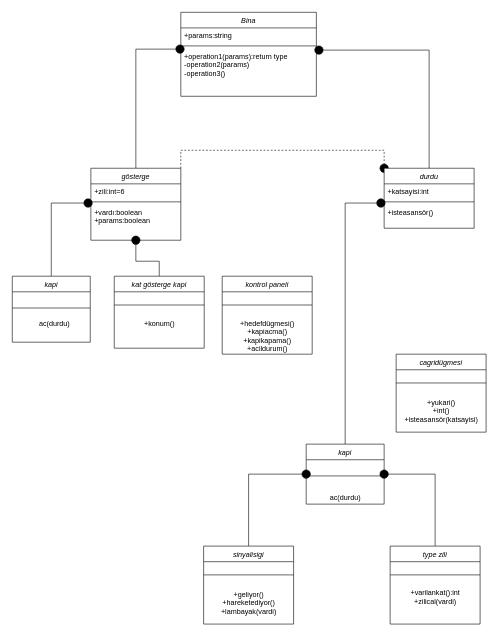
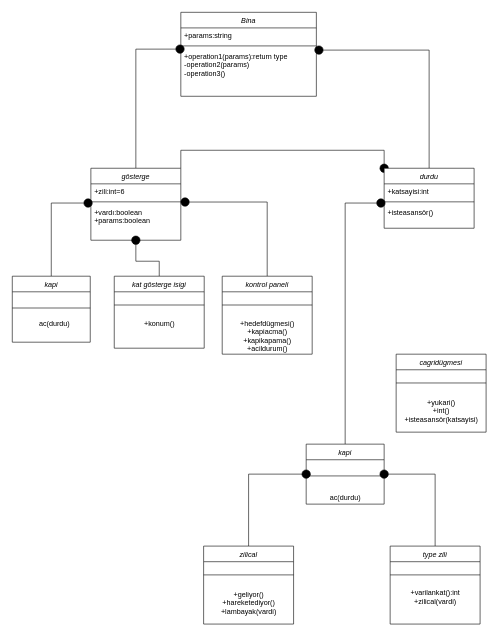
(280, 150) -> (280, 150)
none -> (190, 202)
(159, 284) -> (159, 284)
(248, 554) -> (248, 554)
